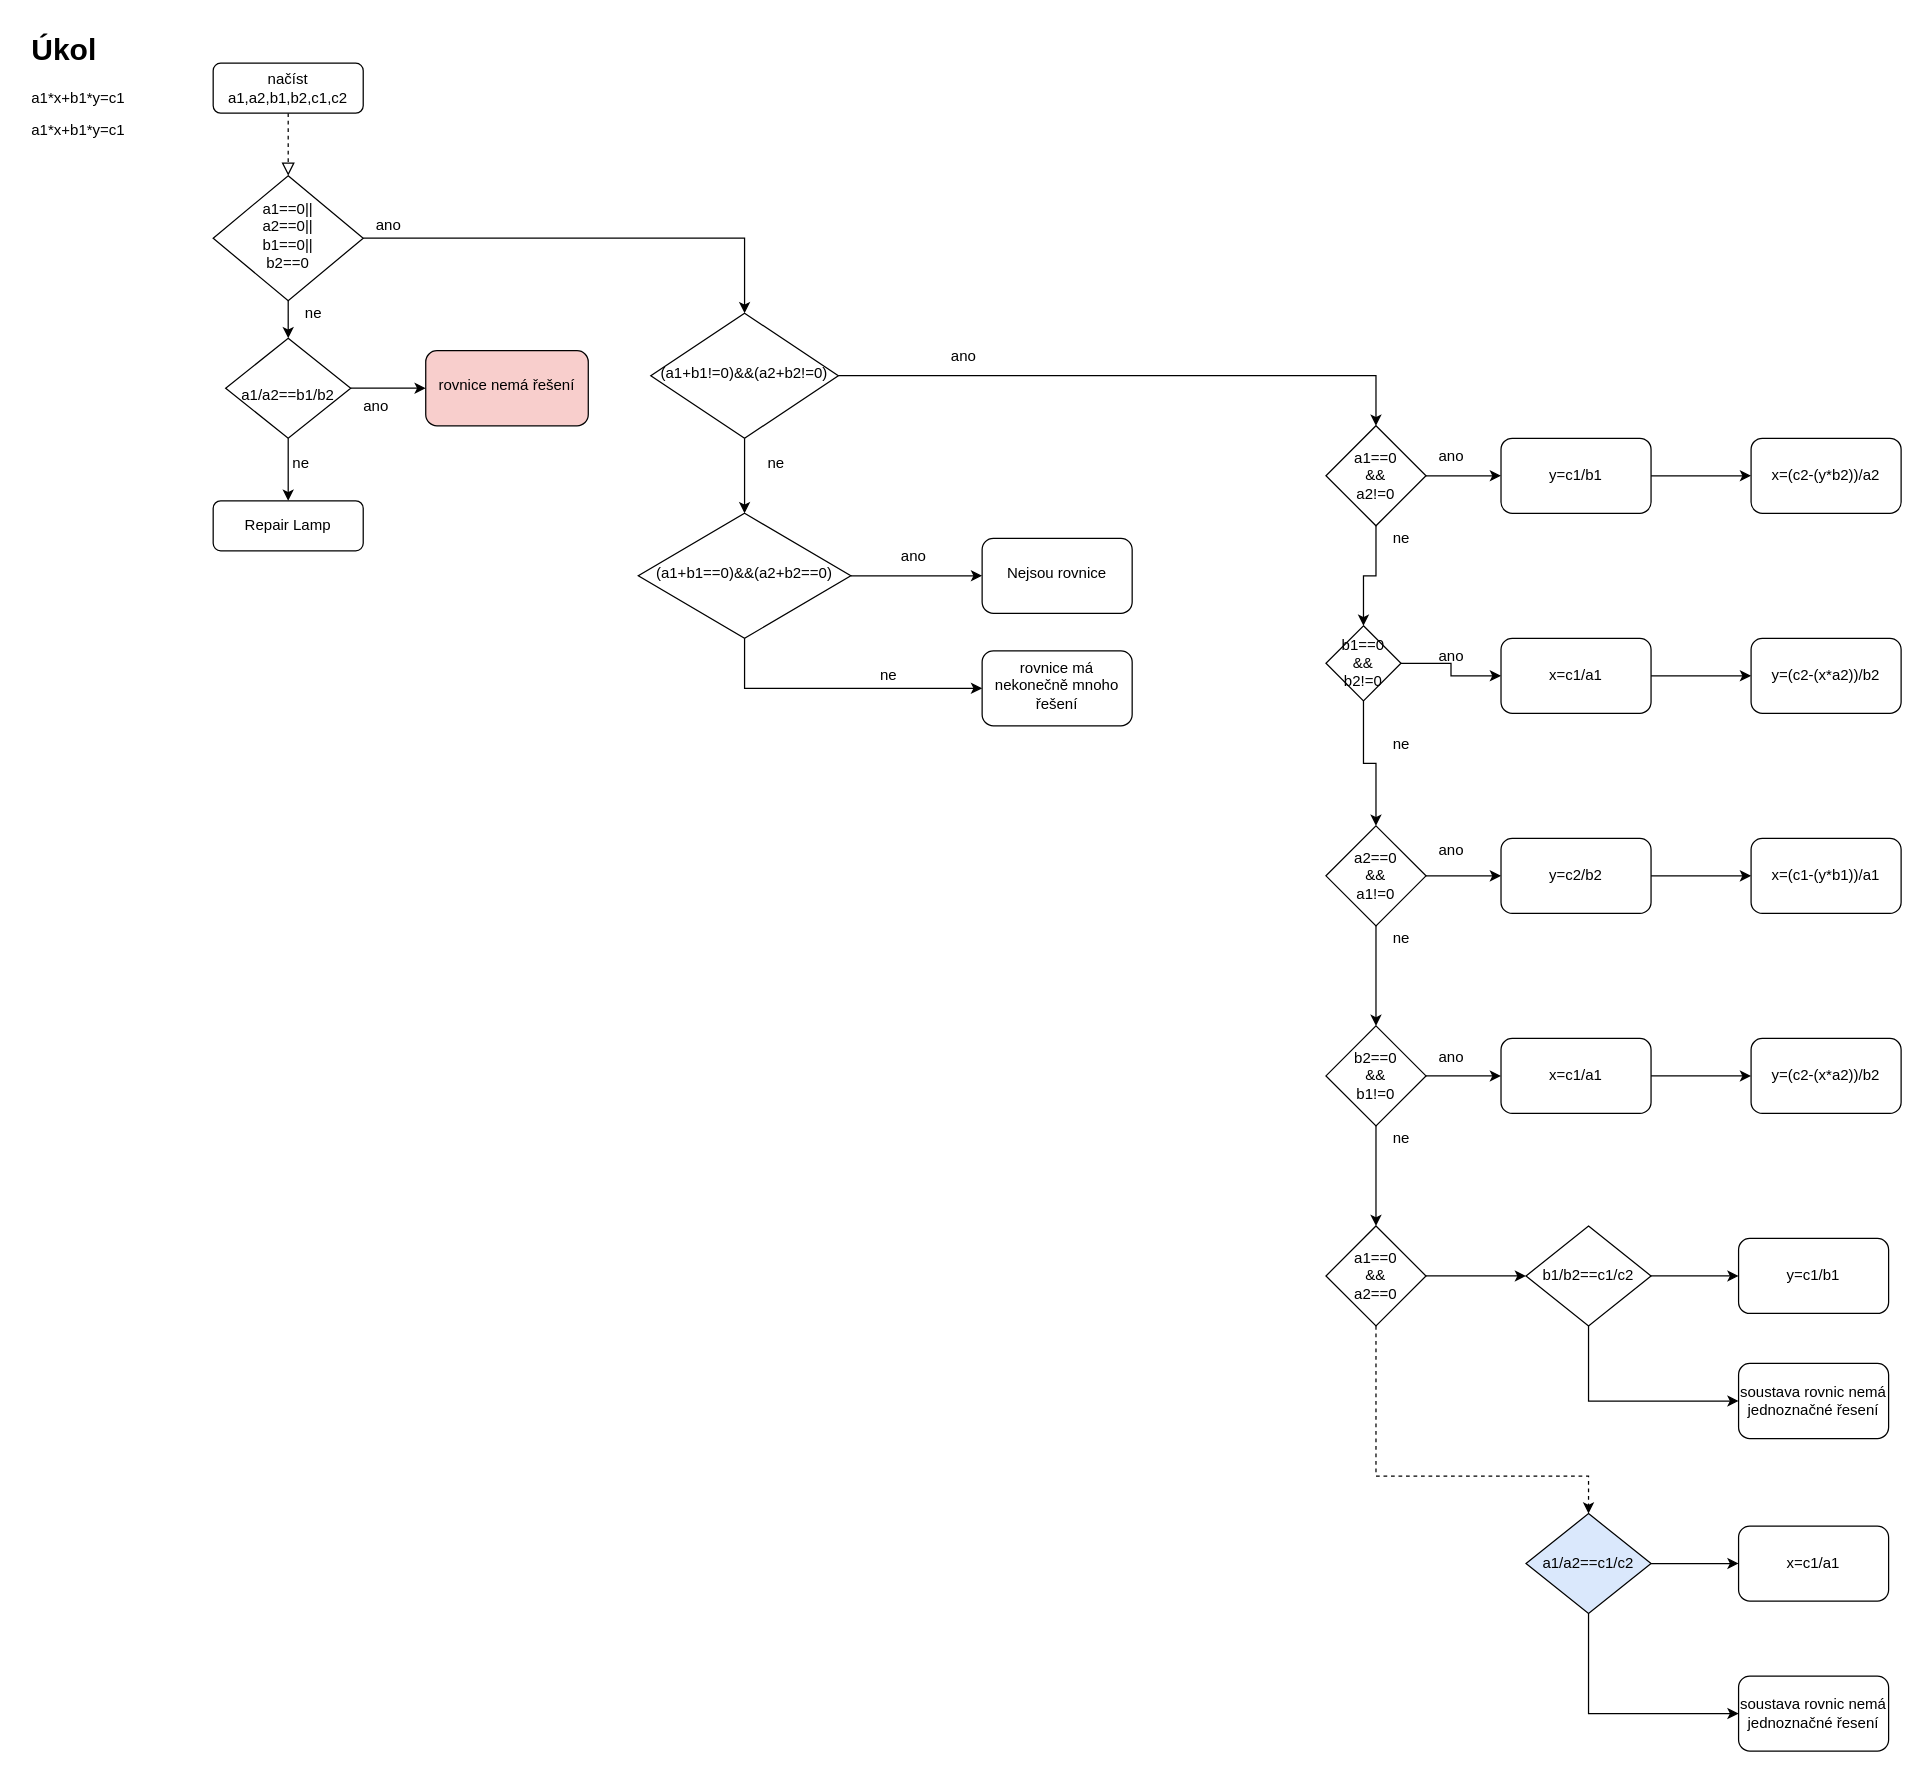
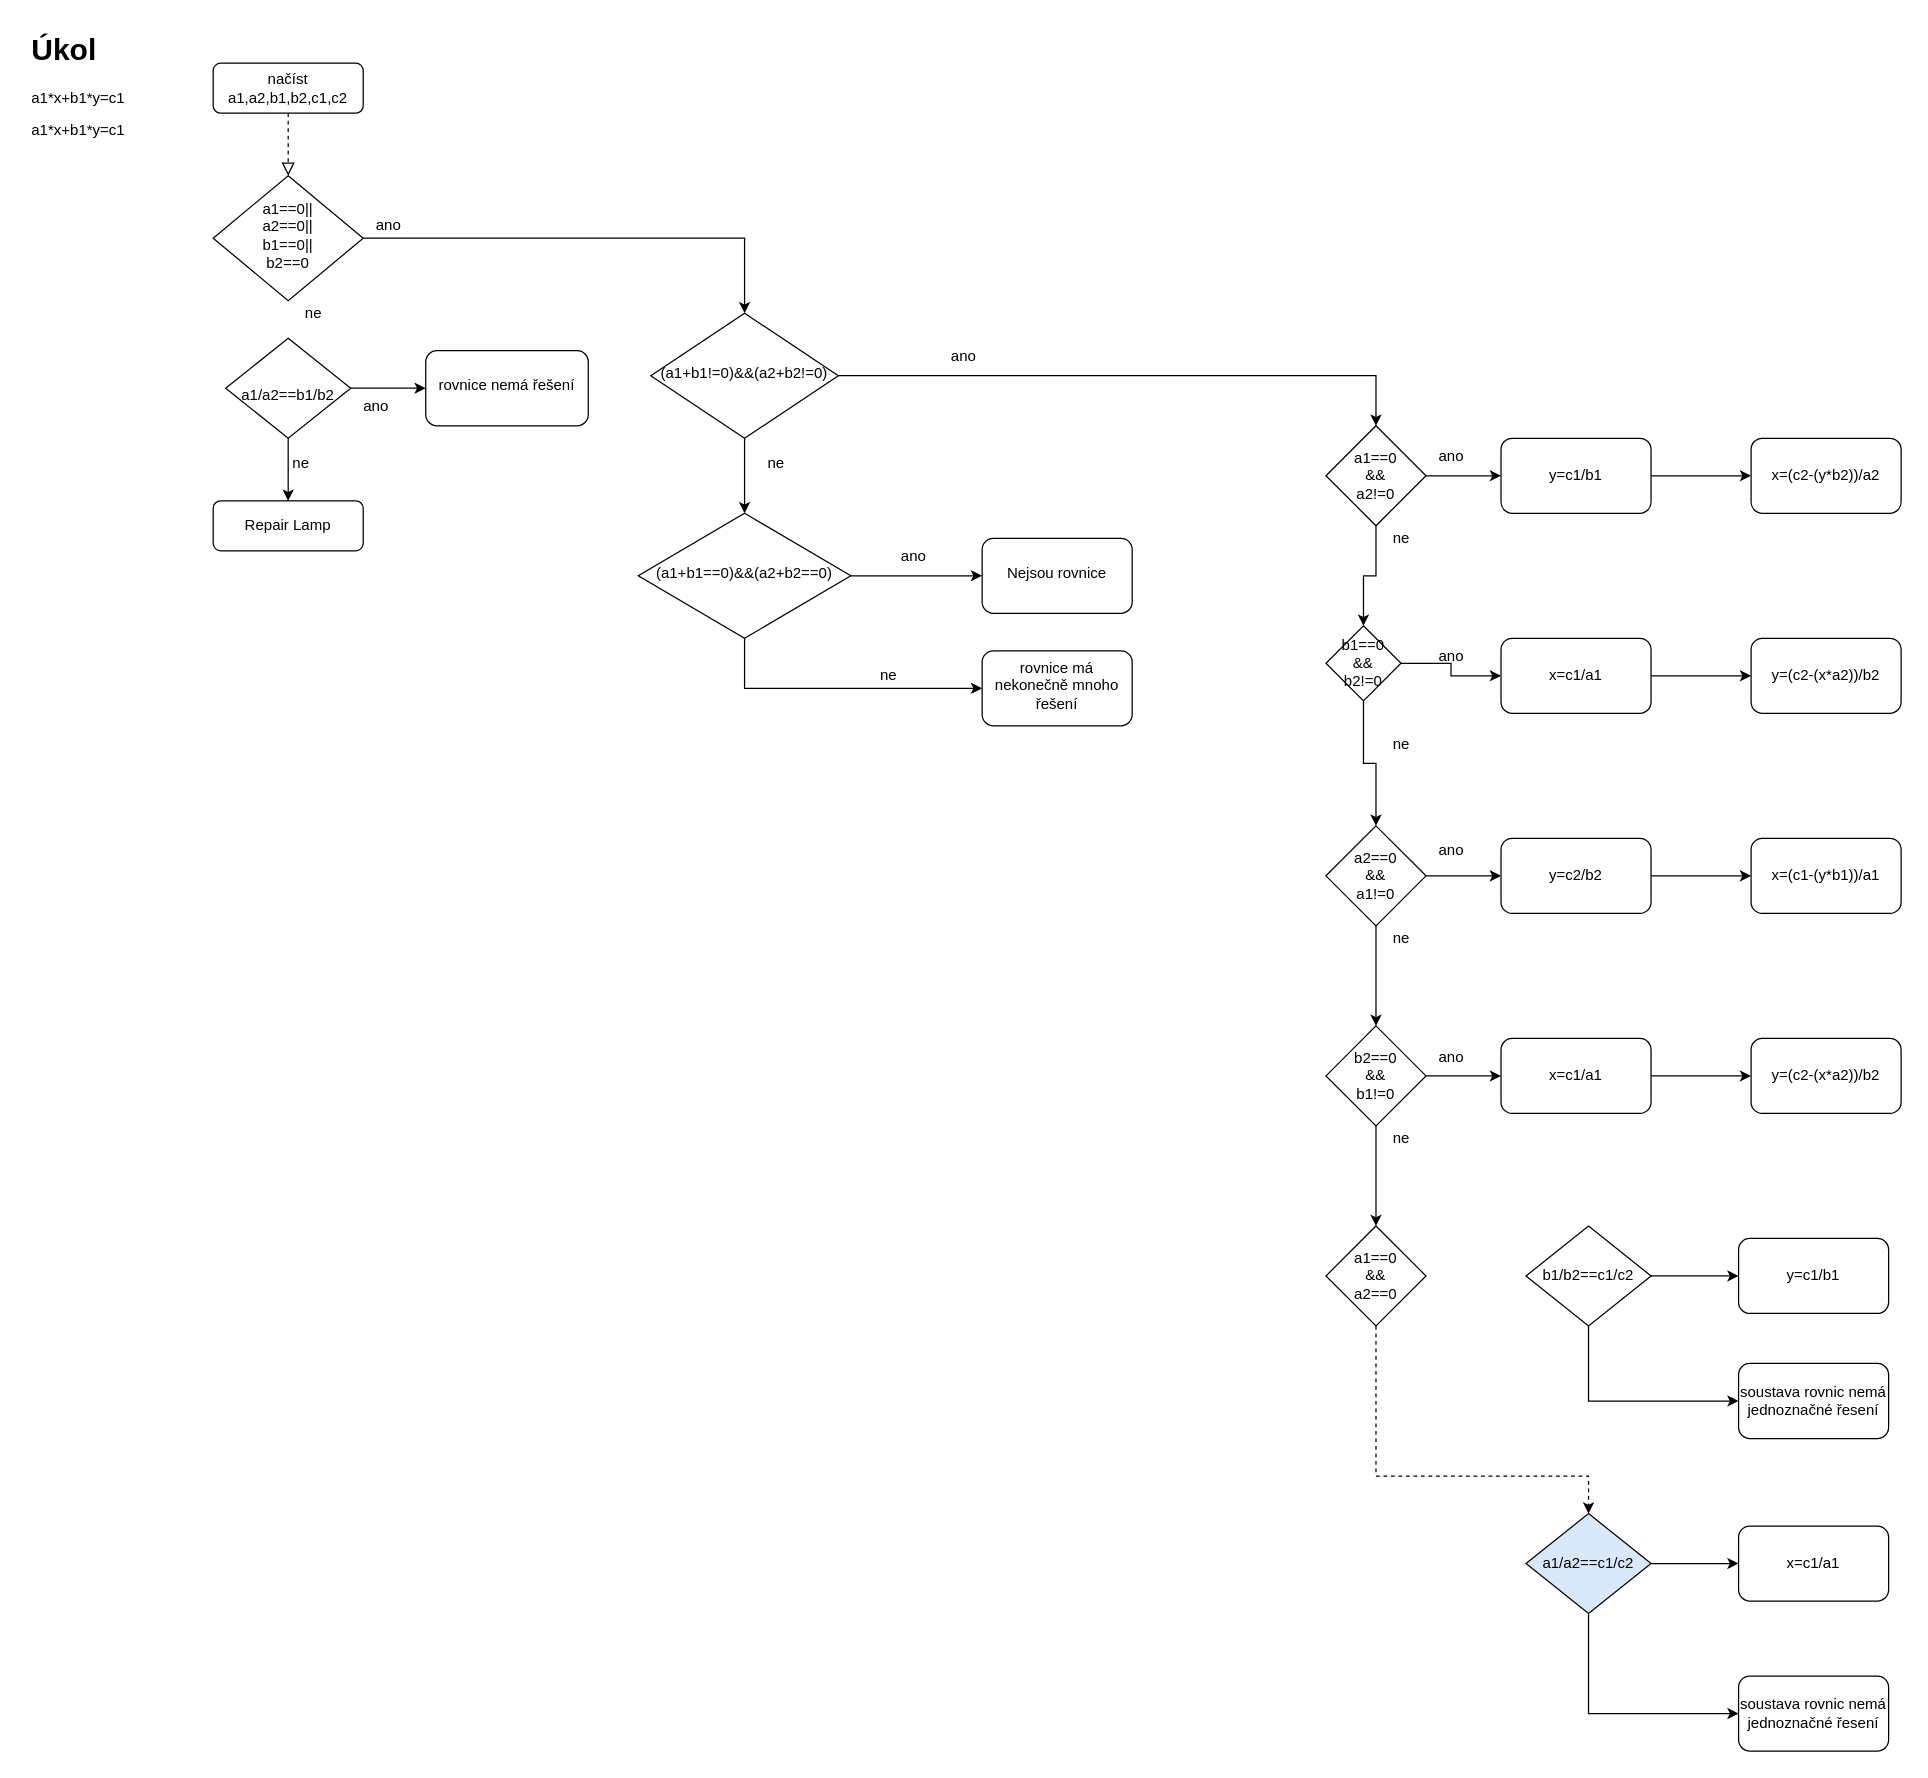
(288, 324) -> none
(507, 388) -> (507, 388)
(1472, 1276) -> none
